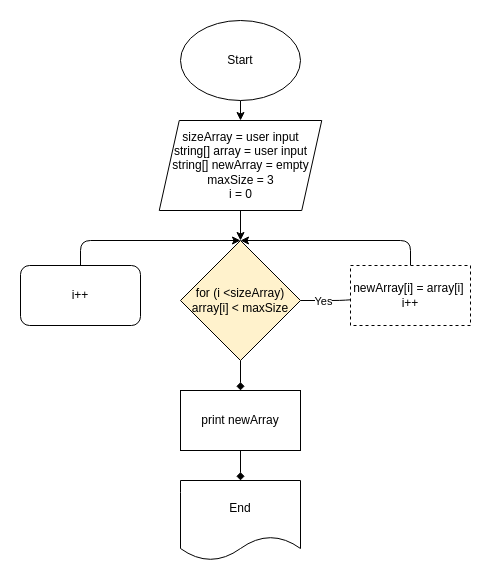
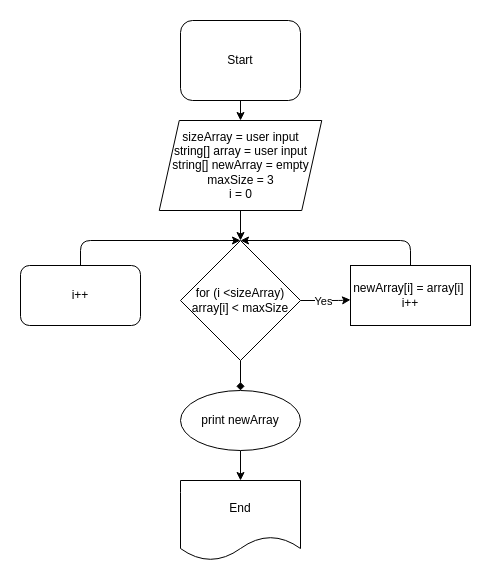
(241, 61) -> (241, 61)
(411, 296) -> (411, 296)
(346, 300) -> (342, 300)
(241, 301) -> (241, 301)
(241, 421) -> (241, 421)
(241, 472) -> (241, 472)
